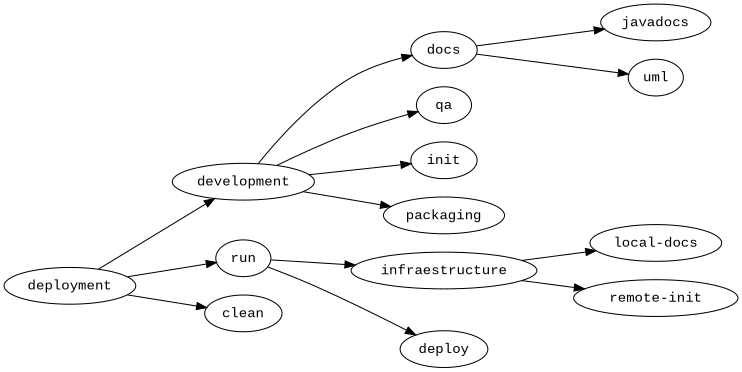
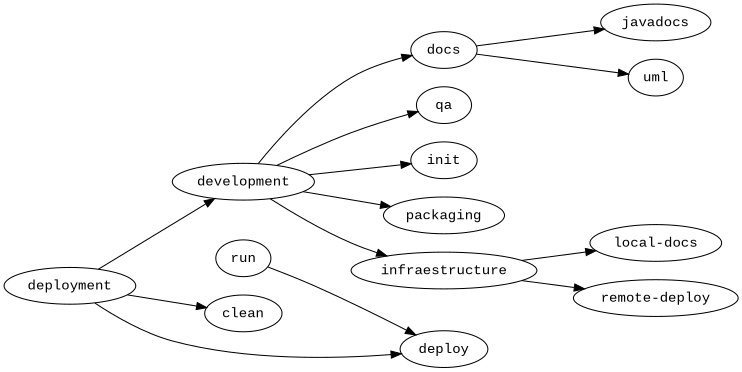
(308, 262) -> (322, 229)
(167, 270) -> (238, 353)
(656, 298) -> (656, 298)
